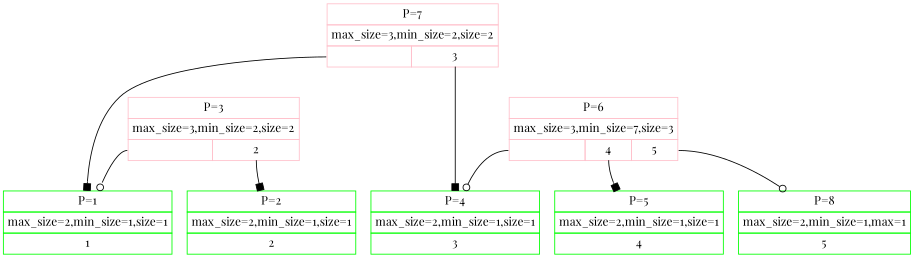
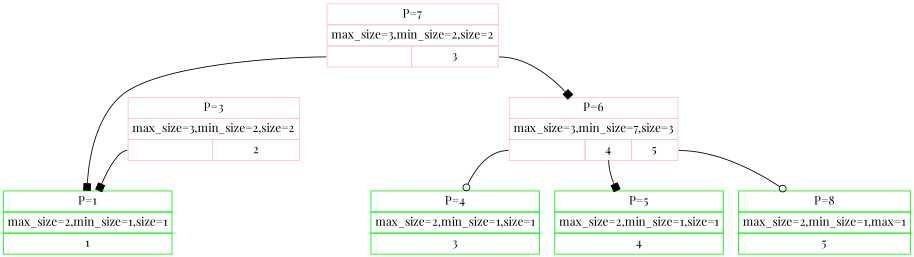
(455, 124) -> (535, 67)
(112, 164) -> (112, 164)
(271, 222) -> none
